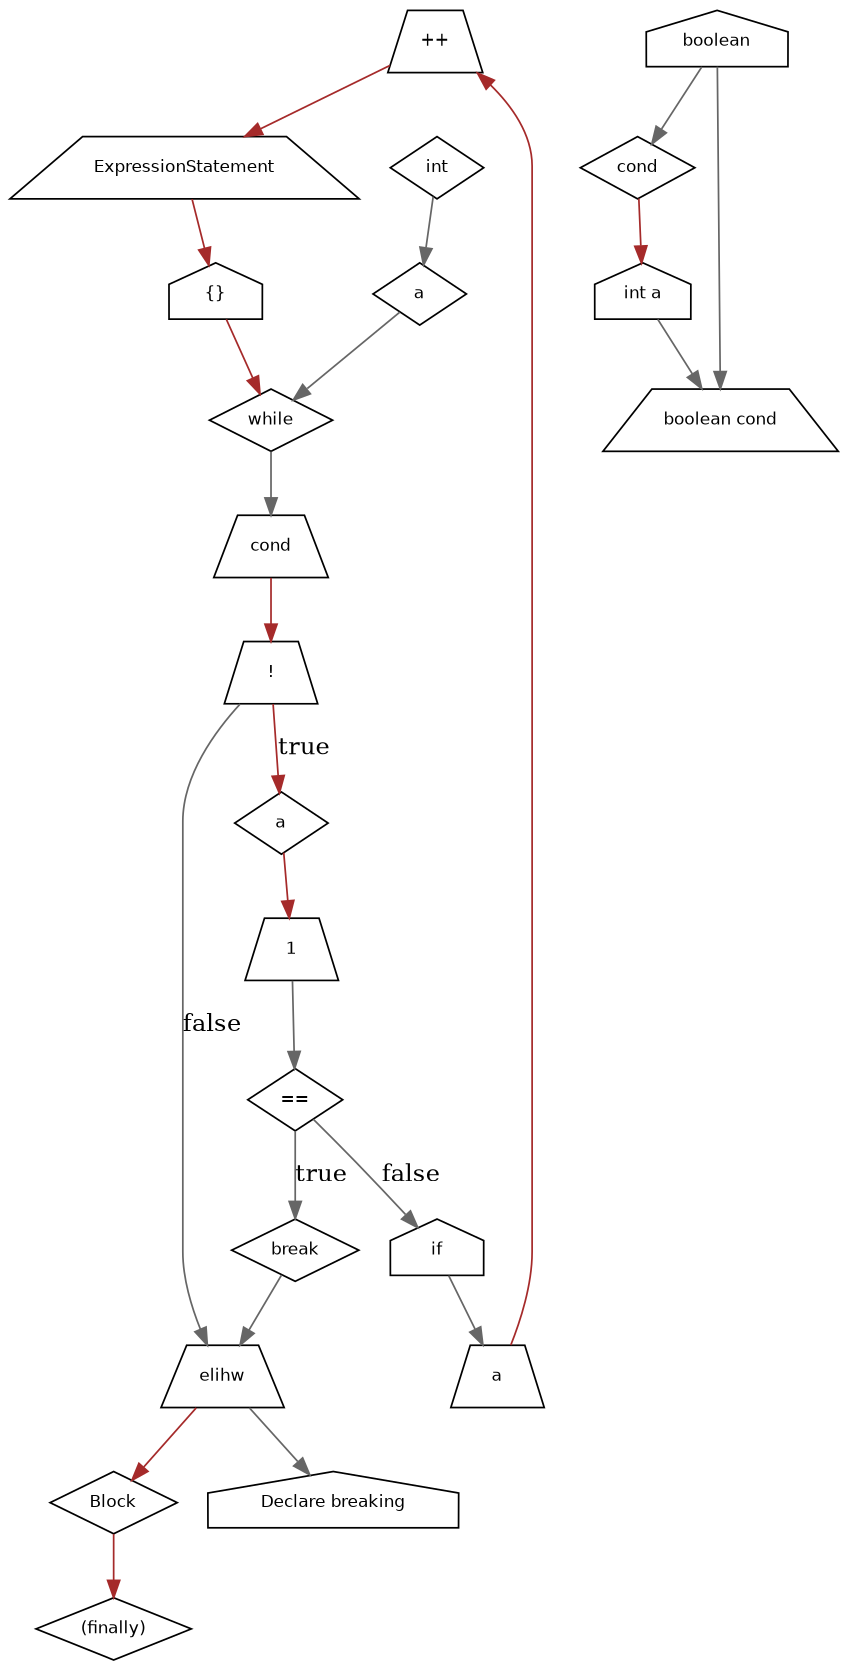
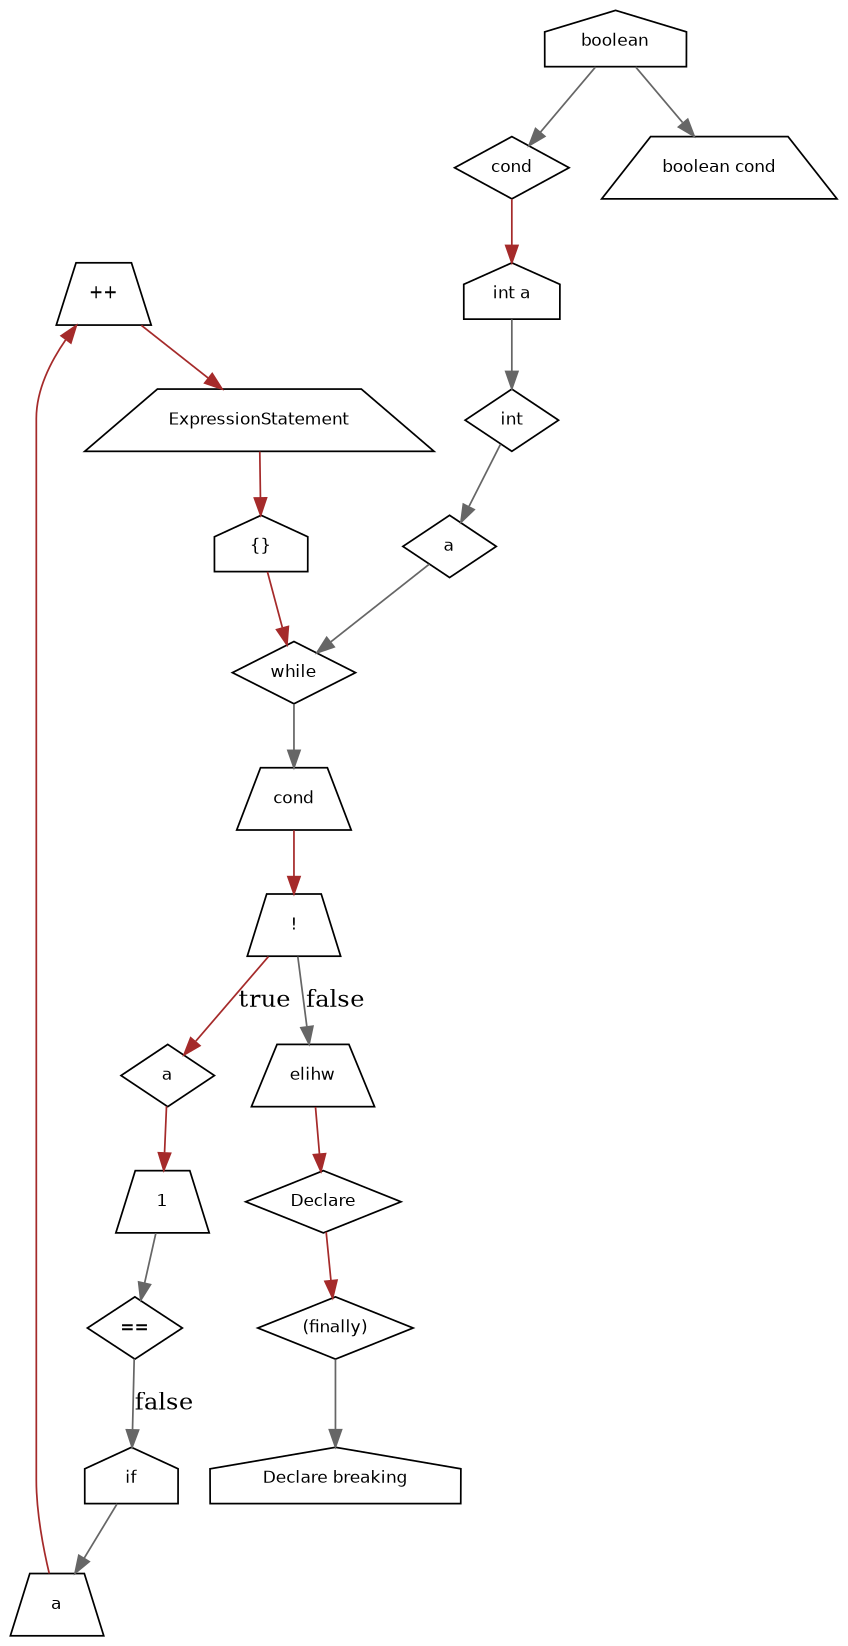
(675, 347) -> (512, 345)
(295, 1250) -> none
(274, 1435) -> (335, 1395)
(114, 1503) -> (323, 1202)
